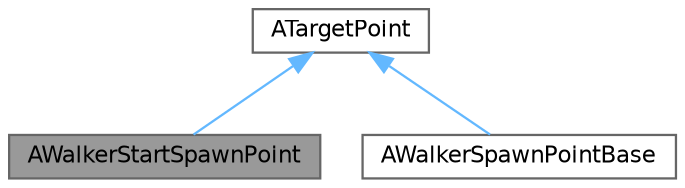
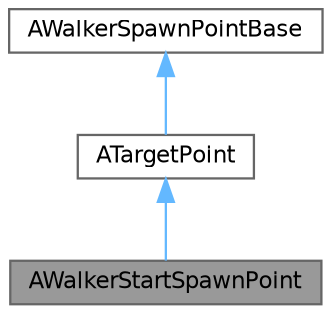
(440, 100) -> (166, 106)
